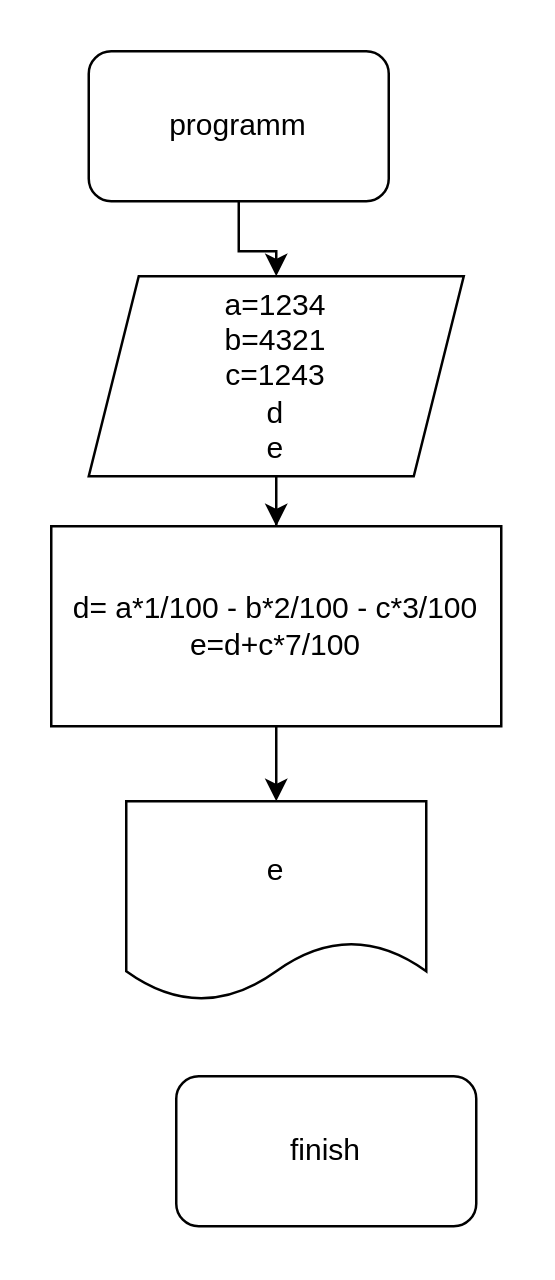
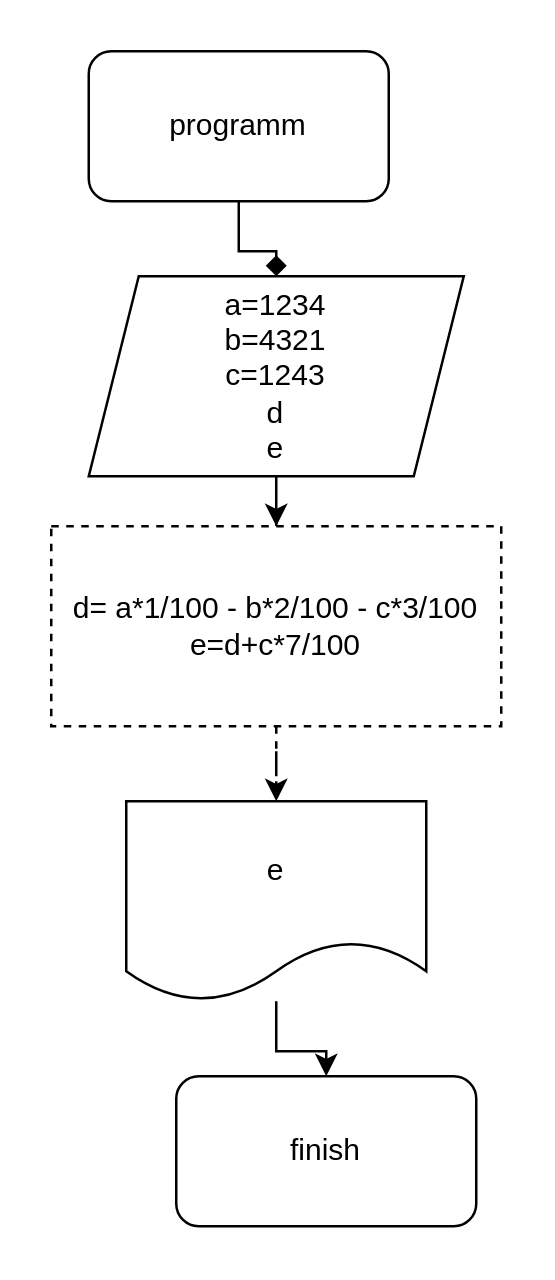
(276, 257) -> (276, 256)
(276, 626) -> (276, 626)
(276, 742) -> (276, 742)
none -> (280, 1051)
